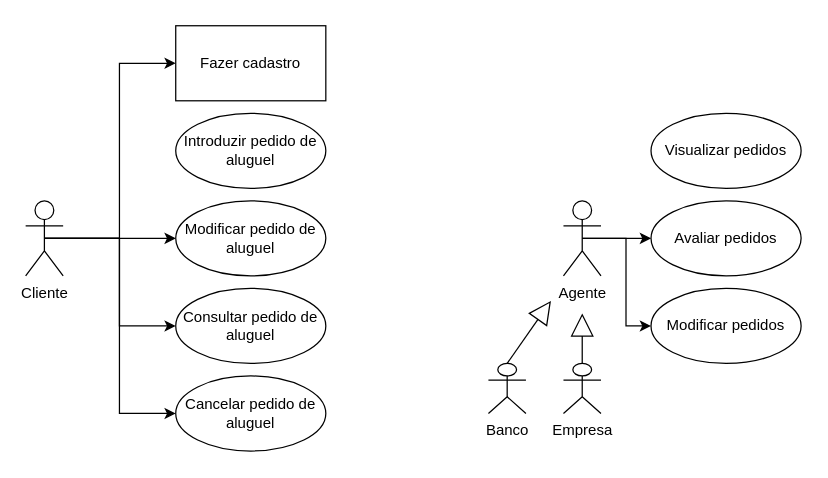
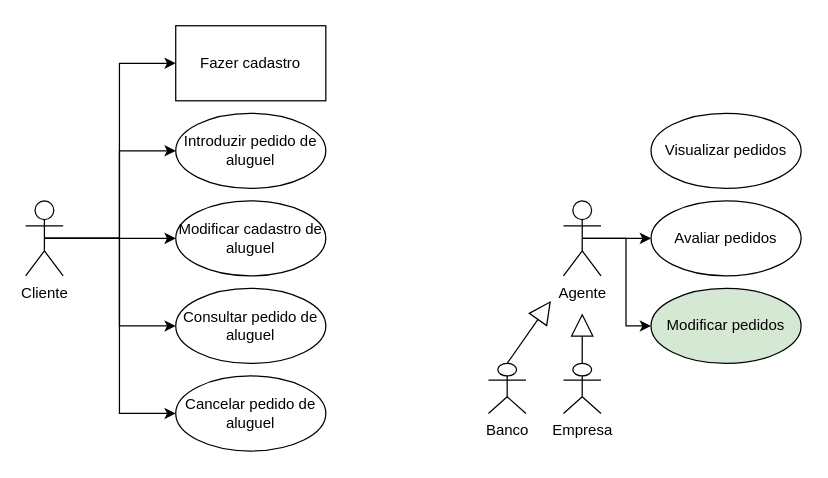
none -> (145, 151)
(251, 238) -> (251, 238)
(726, 326) -> (726, 326)
